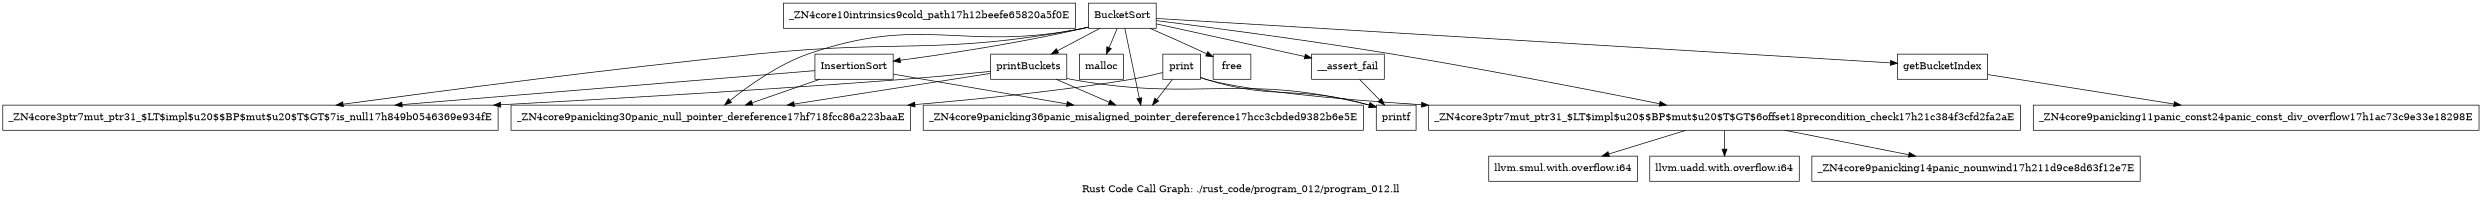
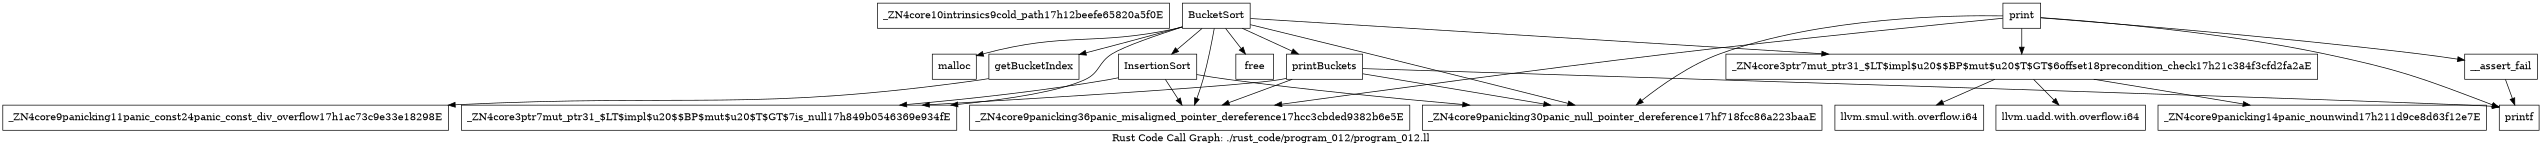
(1230, 40) -> (2249, 36)
